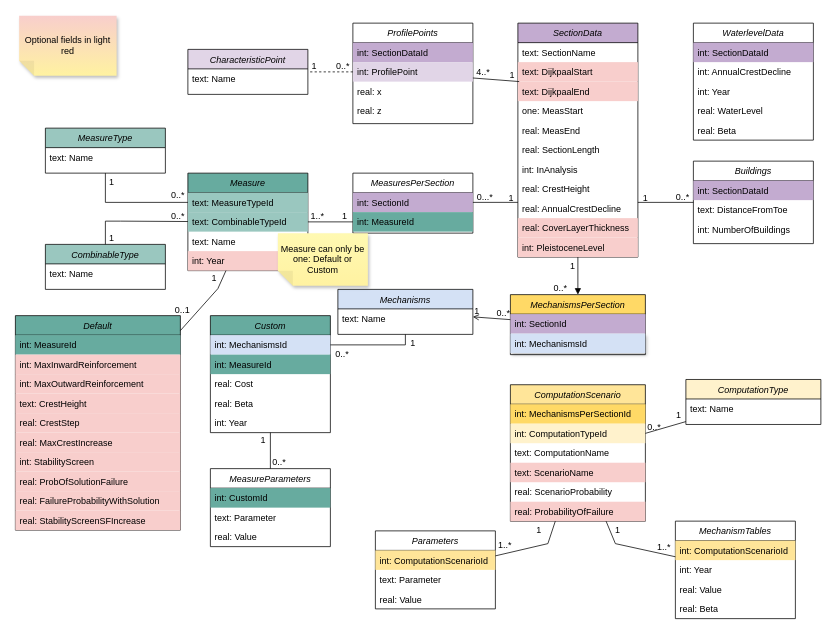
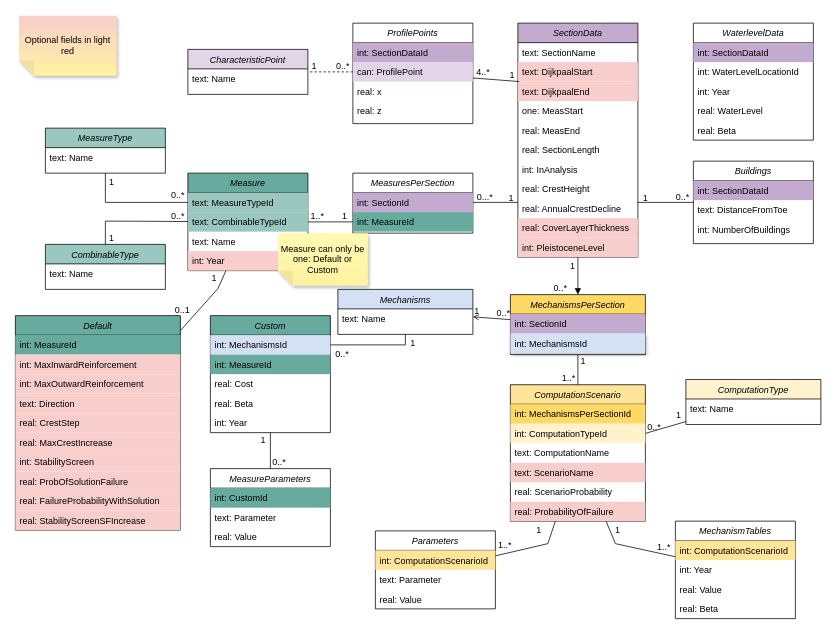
(393, 72) -> (394, 72)
(748, 72) -> (755, 72)
none -> (578, 370)
(59, 404) -> (53, 404)
